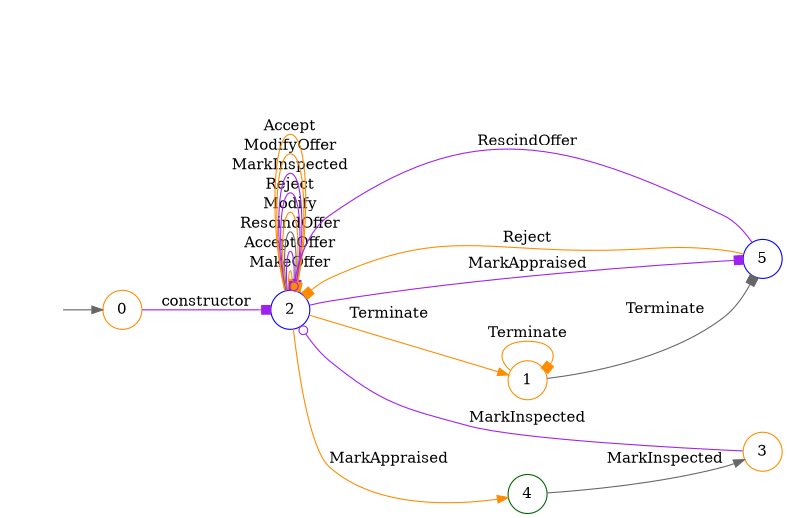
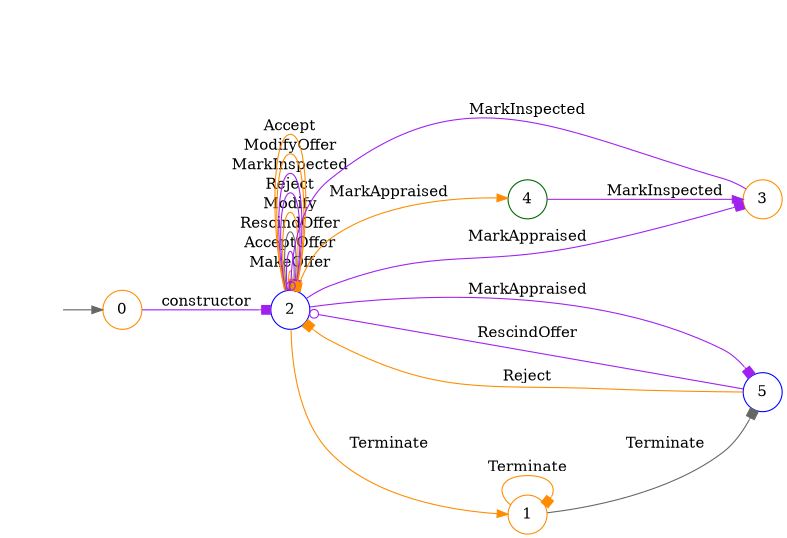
none -> (519, 255)
(642, 483) -> (640, 199)
